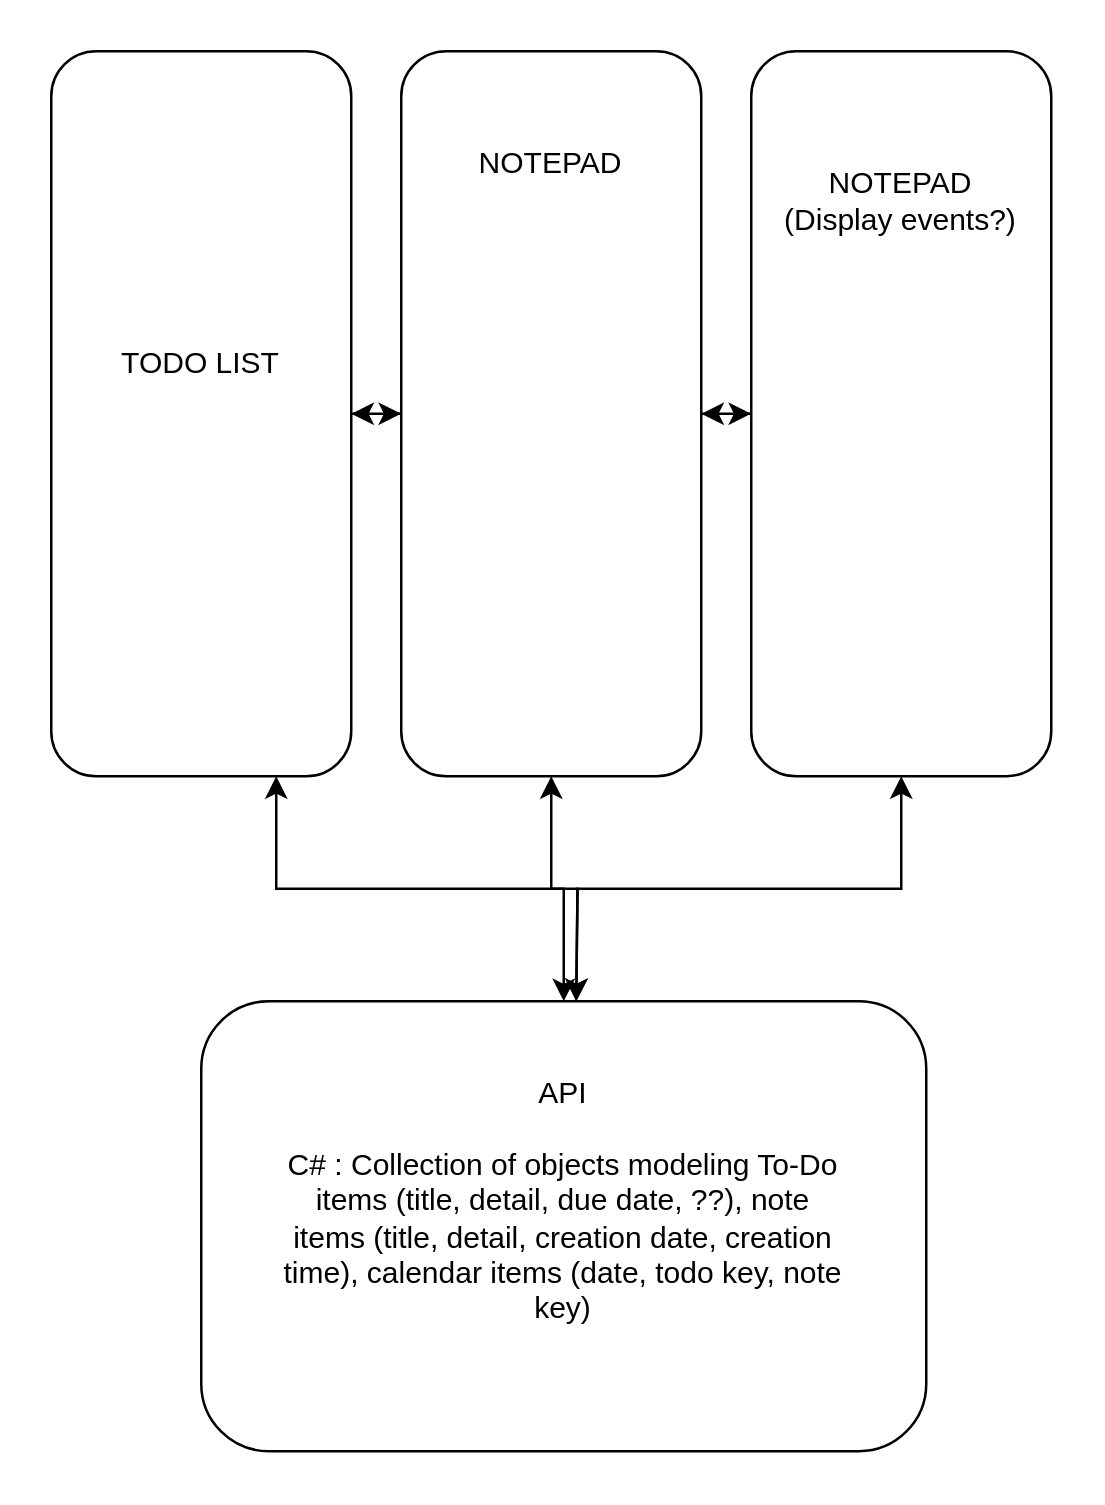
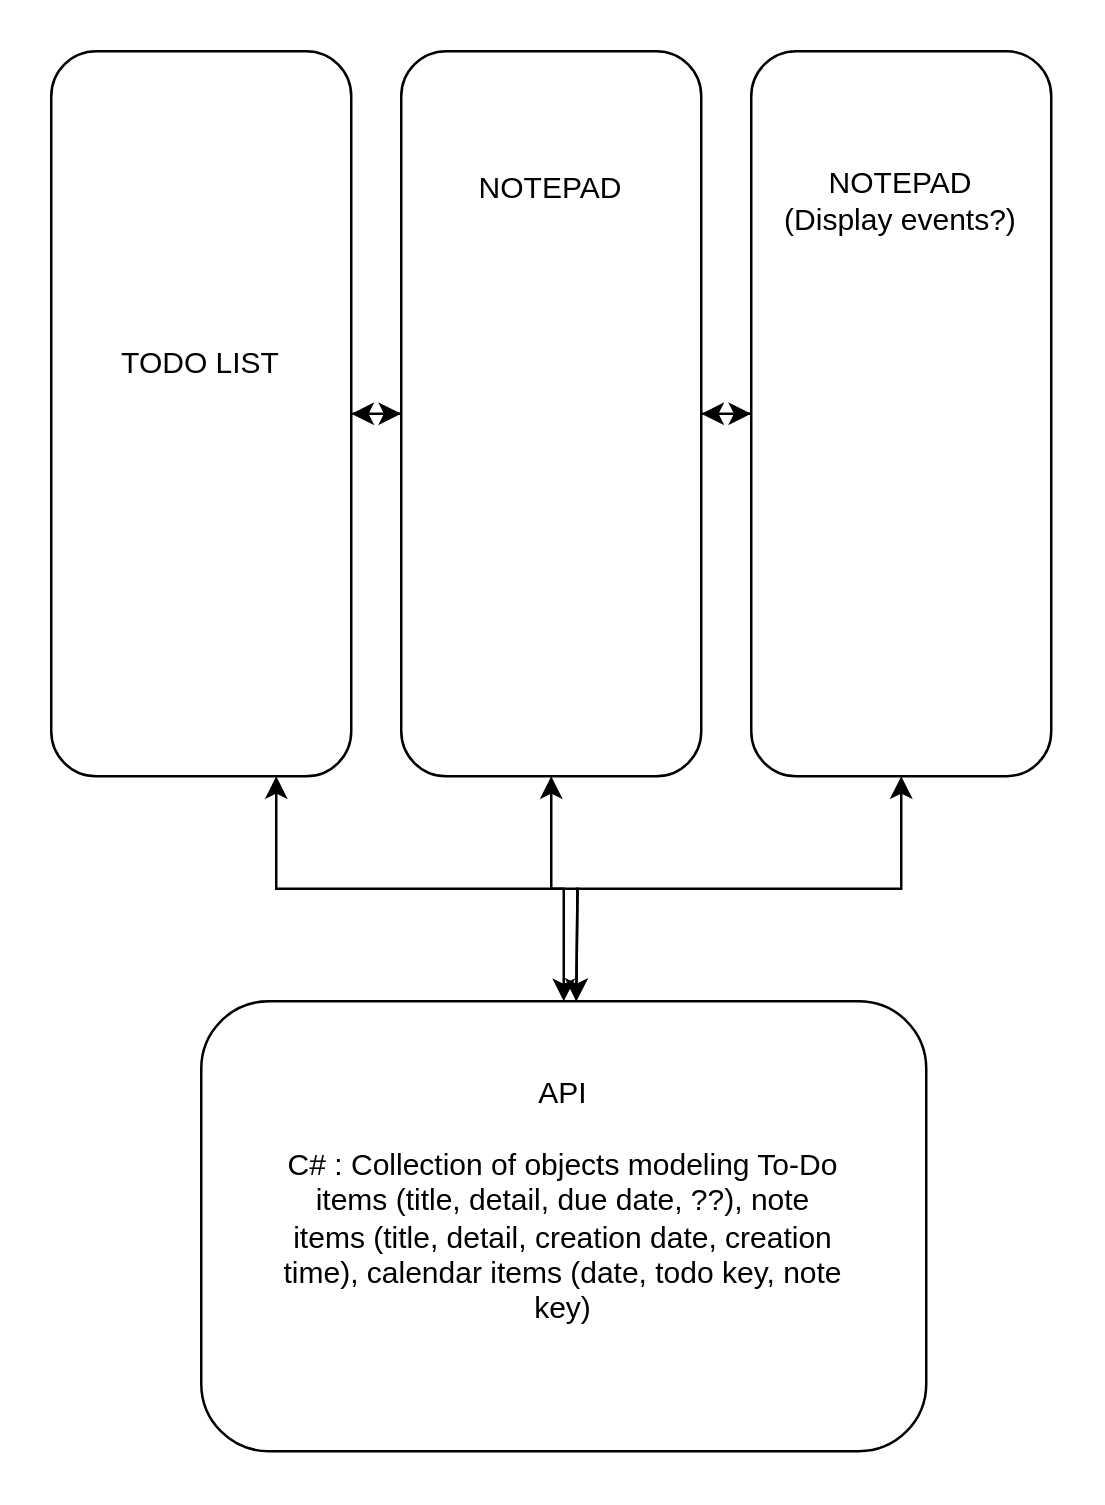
(551, 164) -> (551, 189)
